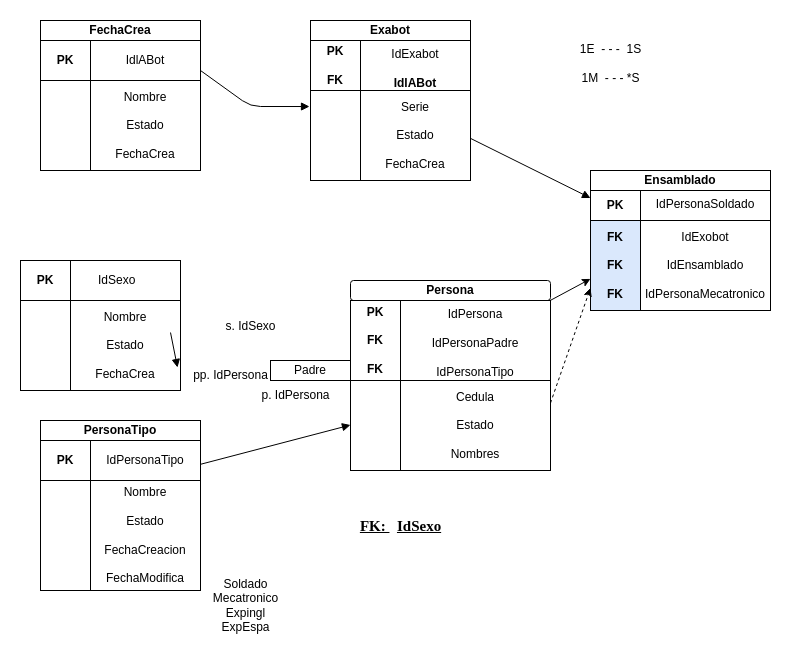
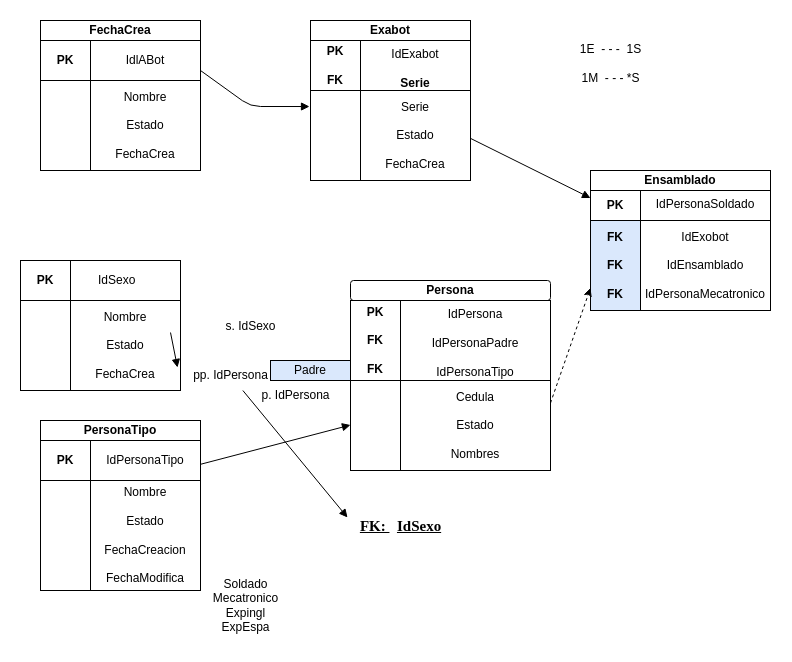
(416, 62) -> (416, 62)
(567, 291) -> none
(311, 371) -> (311, 371)
none -> (293, 451)
